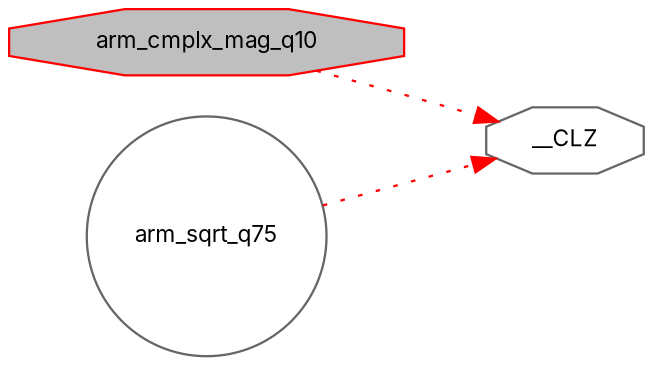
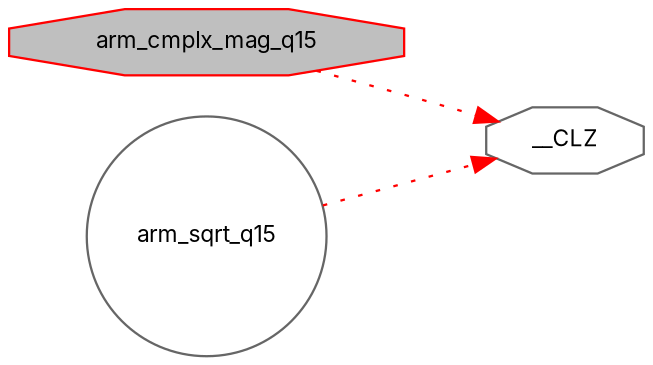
(207, 42) -> (207, 42)
(207, 236) -> (207, 236)
